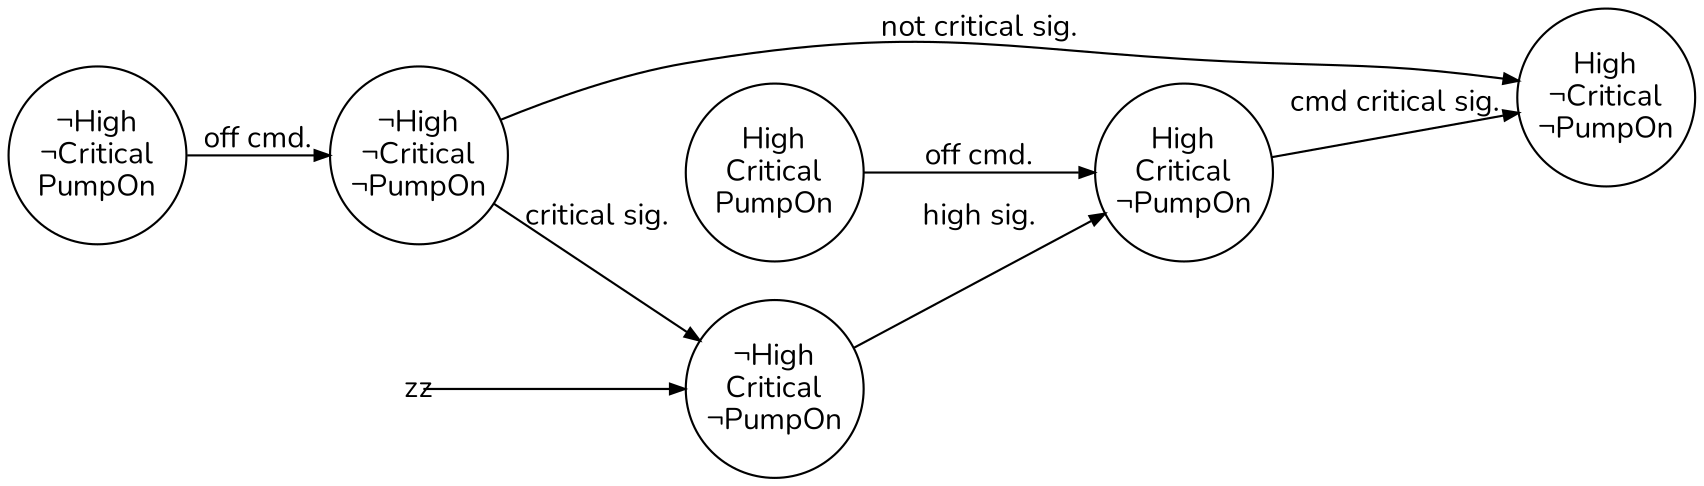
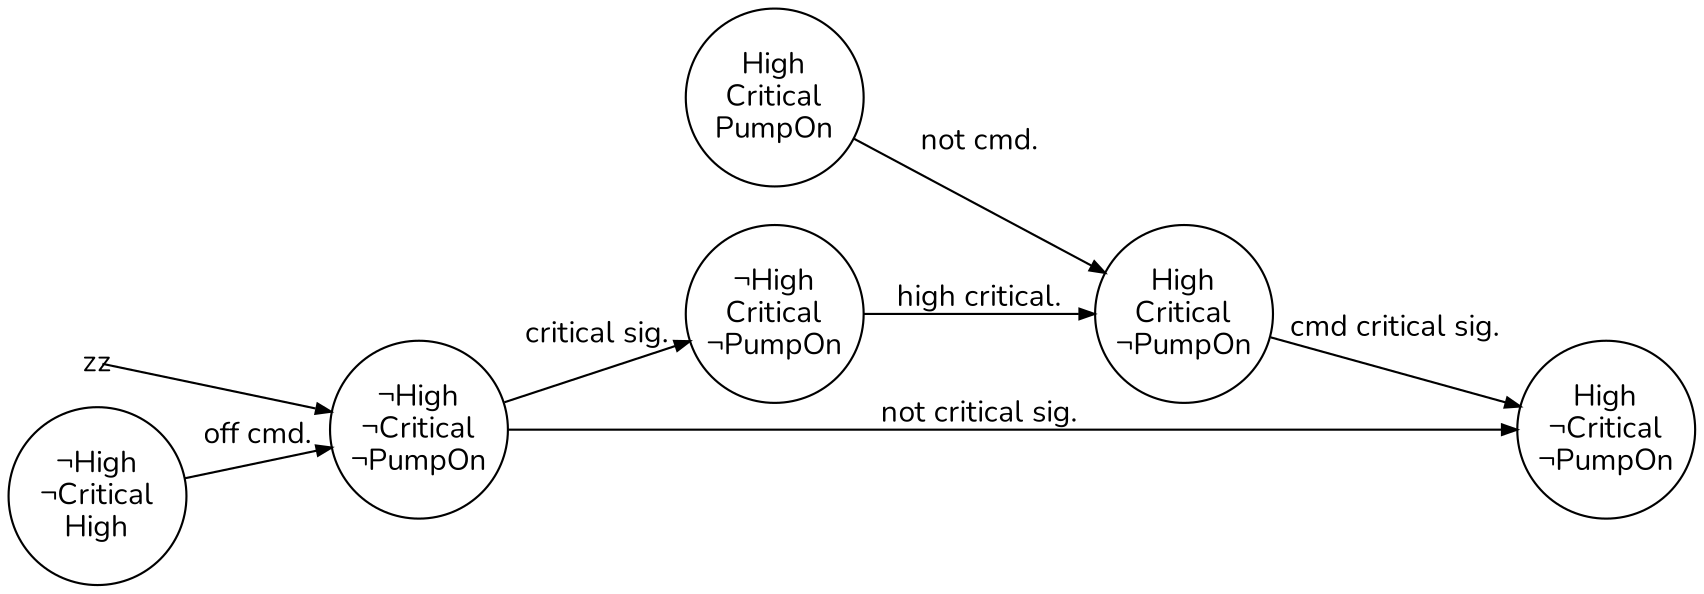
(98, 155) -> (98, 496)
(979, 156) -> (979, 141)
(979, 216) -> (979, 298)
(547, 389) -> (209, 386)
